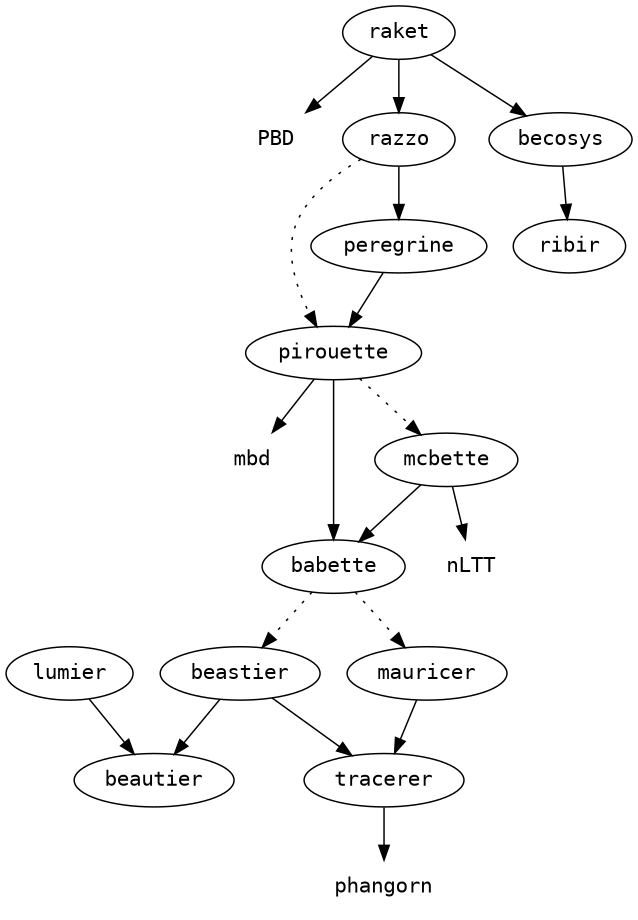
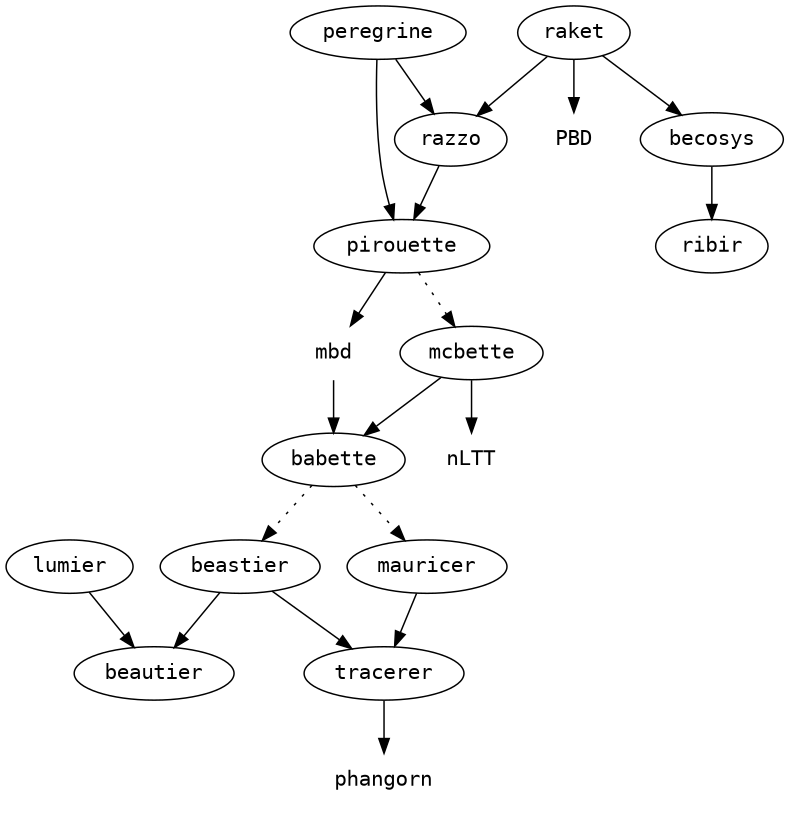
(399, 186) -> (410, 80)
(296, 224) -> (430, 186)
(334, 452) -> (334, 399)
